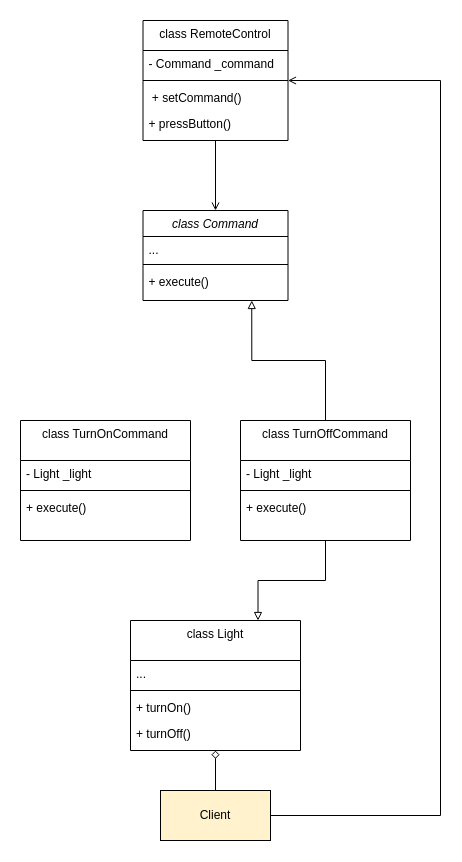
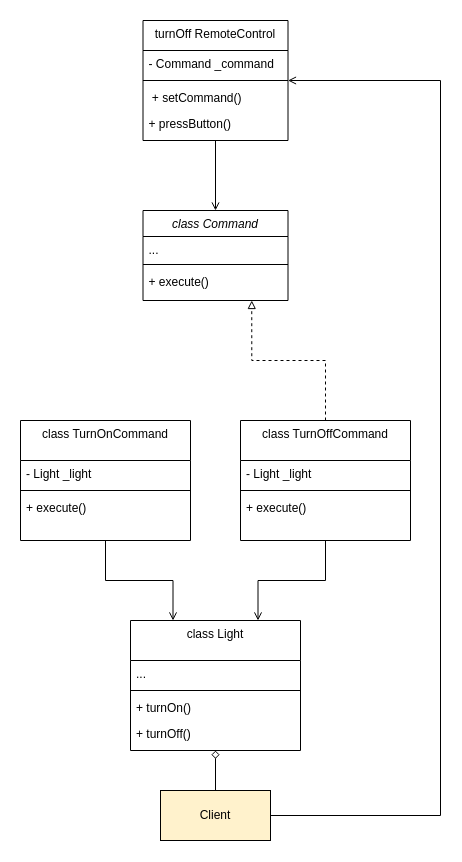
(215, 34) -> (215, 34)
(292, 361) -> (292, 361)
none -> (138, 581)
(258, 611) -> (258, 614)
